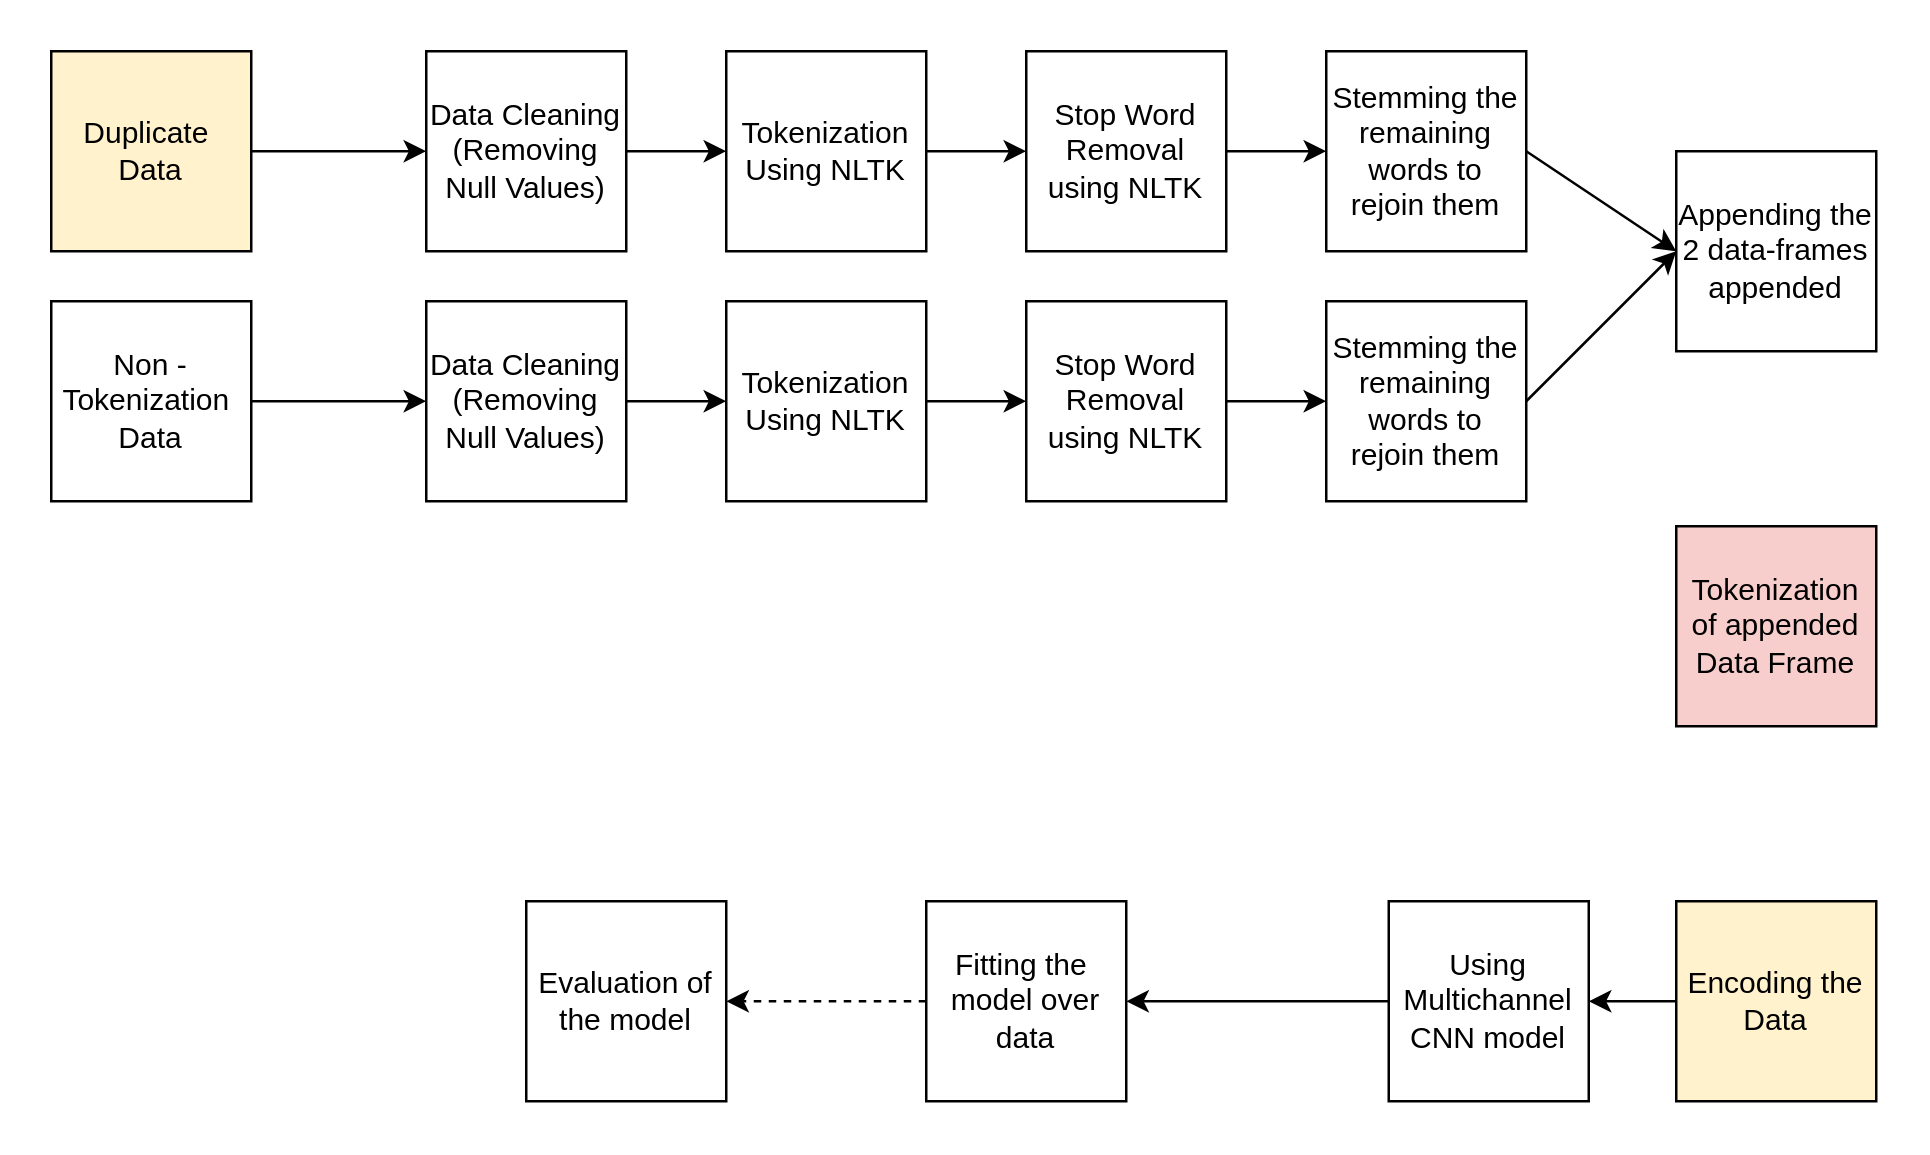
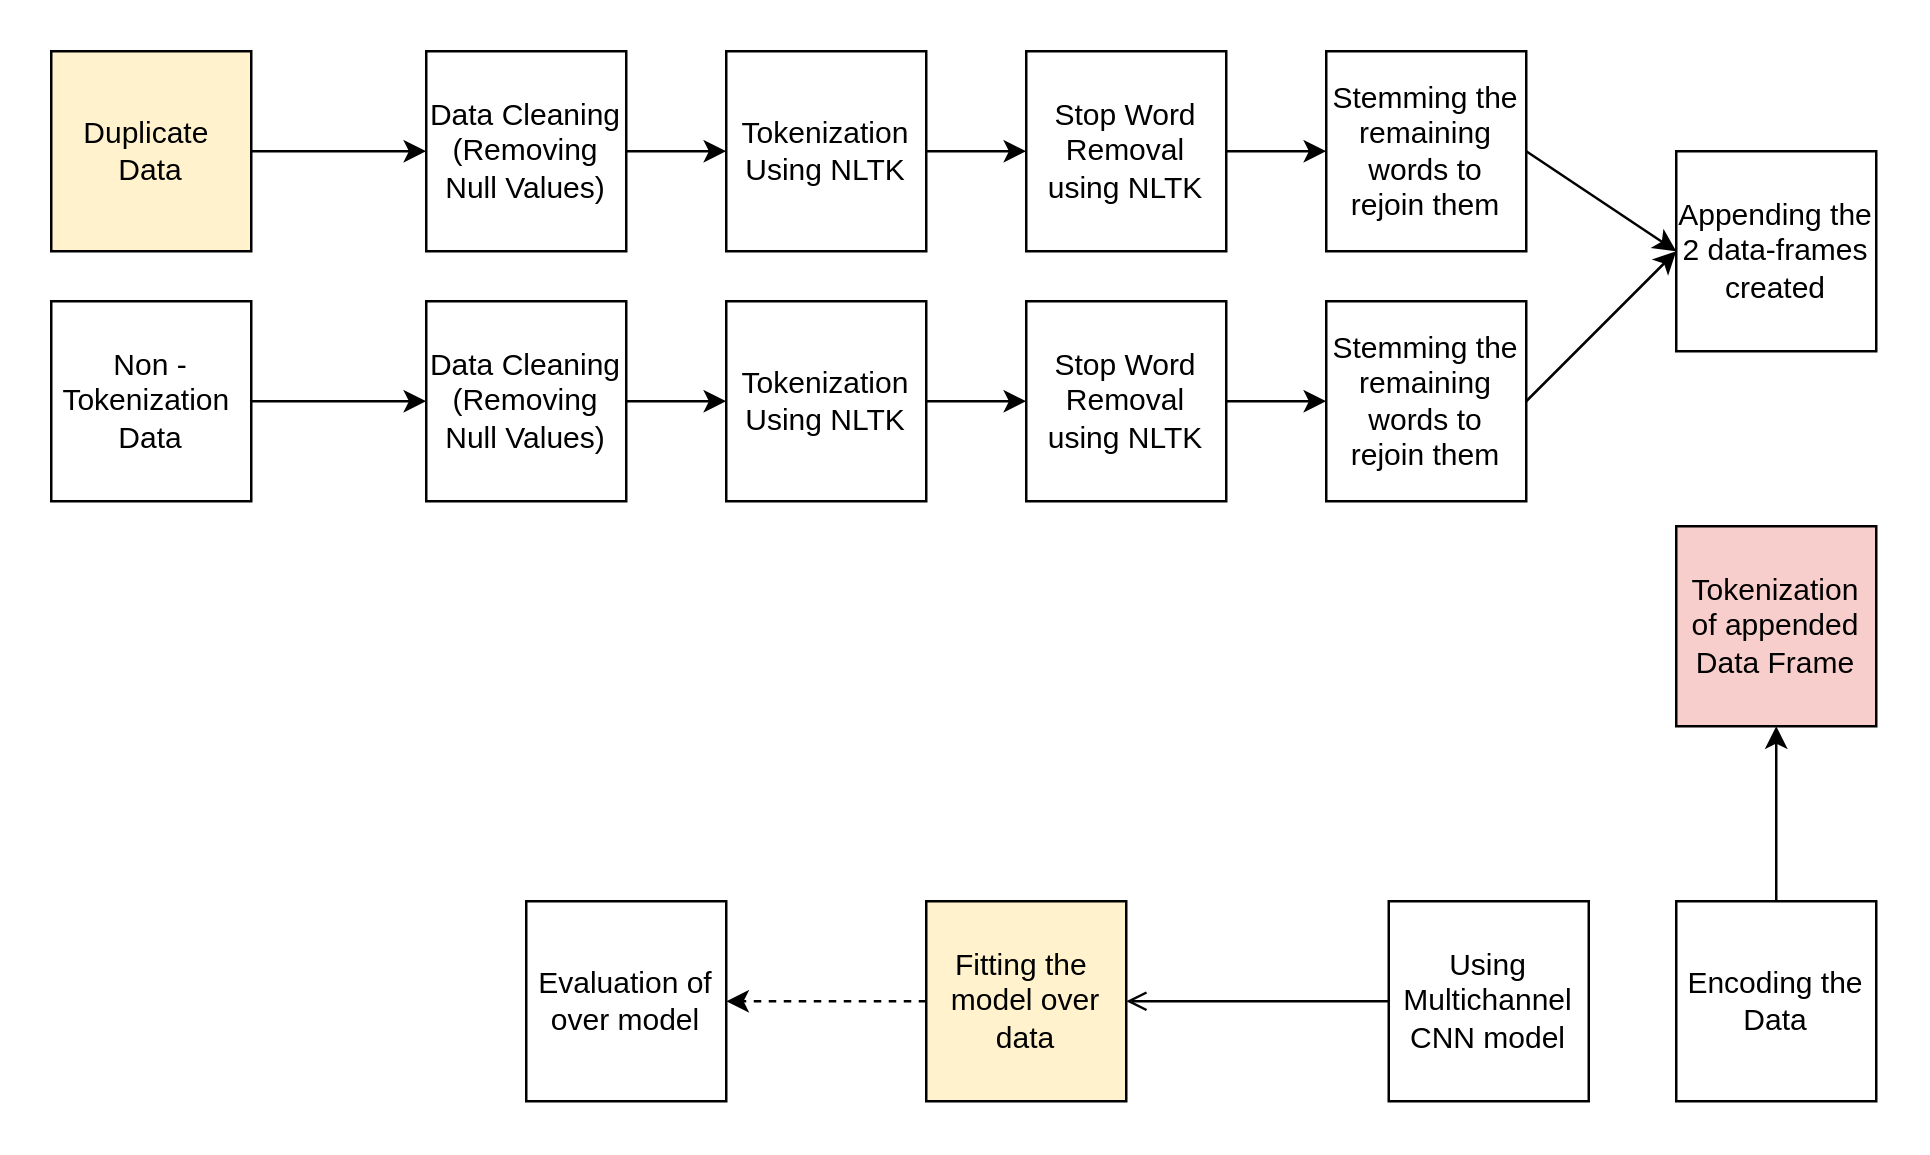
(1776, 251) -> (1776, 251)
(626, 1001) -> (626, 1001)
(1026, 1001) -> (1026, 1001)
(1144, 1001) -> (1140, 1001)
(1628, 1001) -> (1776, 822)
(1776, 1001) -> (1776, 1001)
